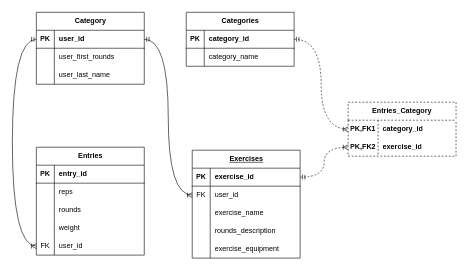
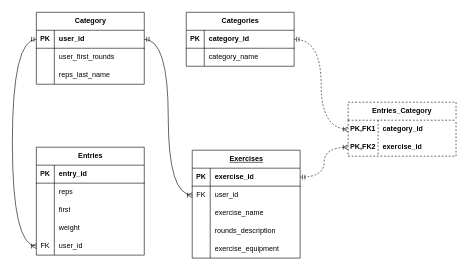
(86, 75) -> (86, 75)
(71, 210) -> (68, 210)
